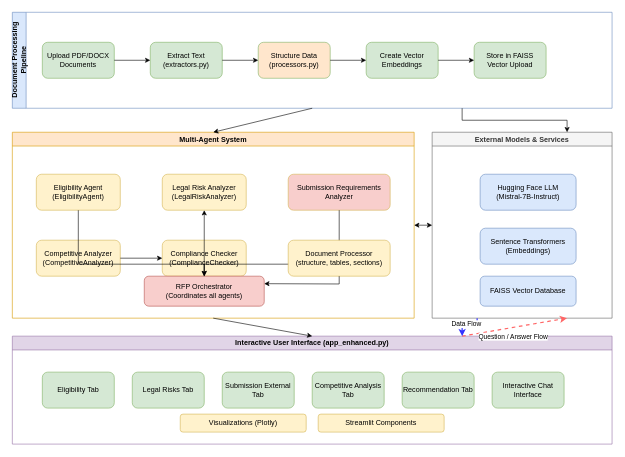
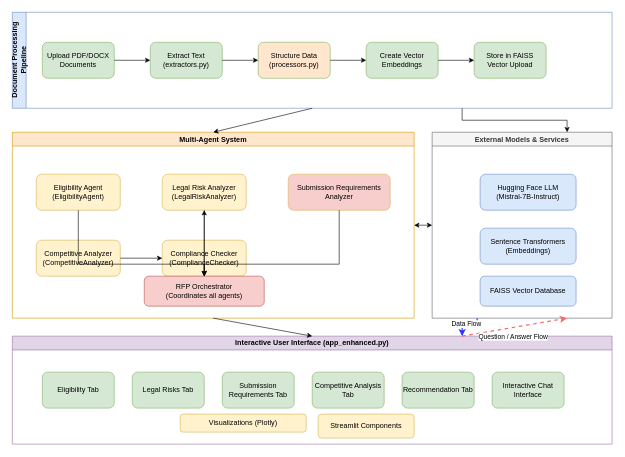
none -> (204, 211)
(339, 258) -> none
(269, 284) -> none
(258, 390) -> (258, 390)
(381, 423) -> (366, 426)
